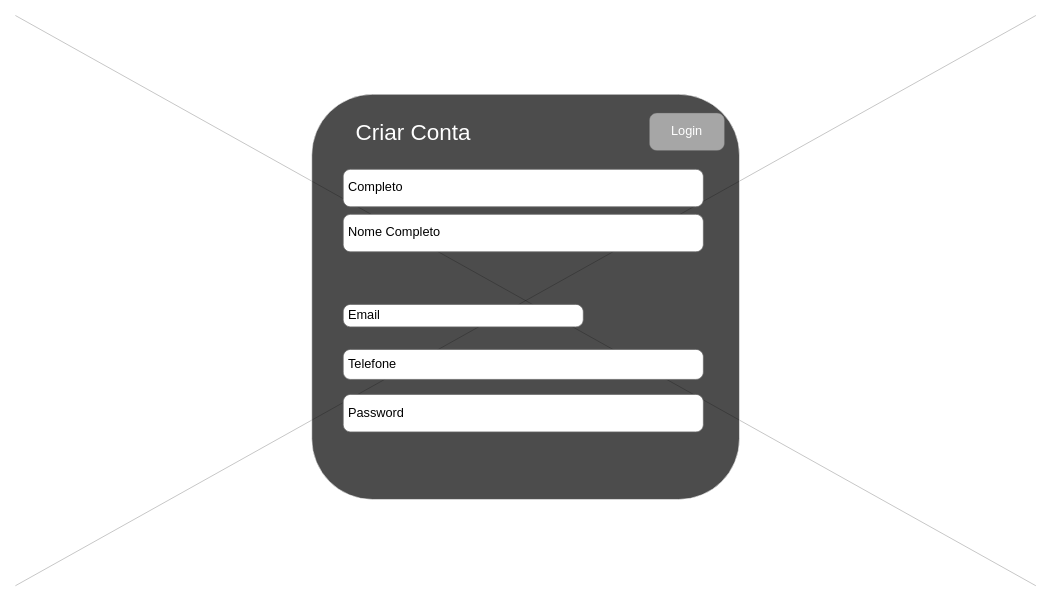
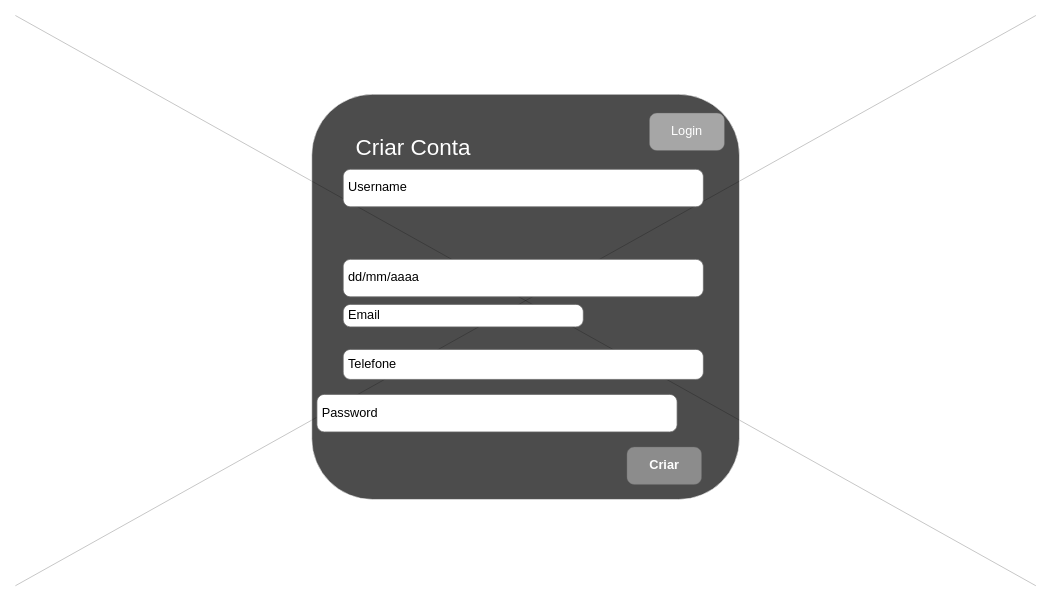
(413, 132) -> (413, 147)
(372, 188) -> (373, 188)
(523, 233) -> none
none -> (523, 278)
(523, 413) -> (497, 413)
none -> (664, 465)
